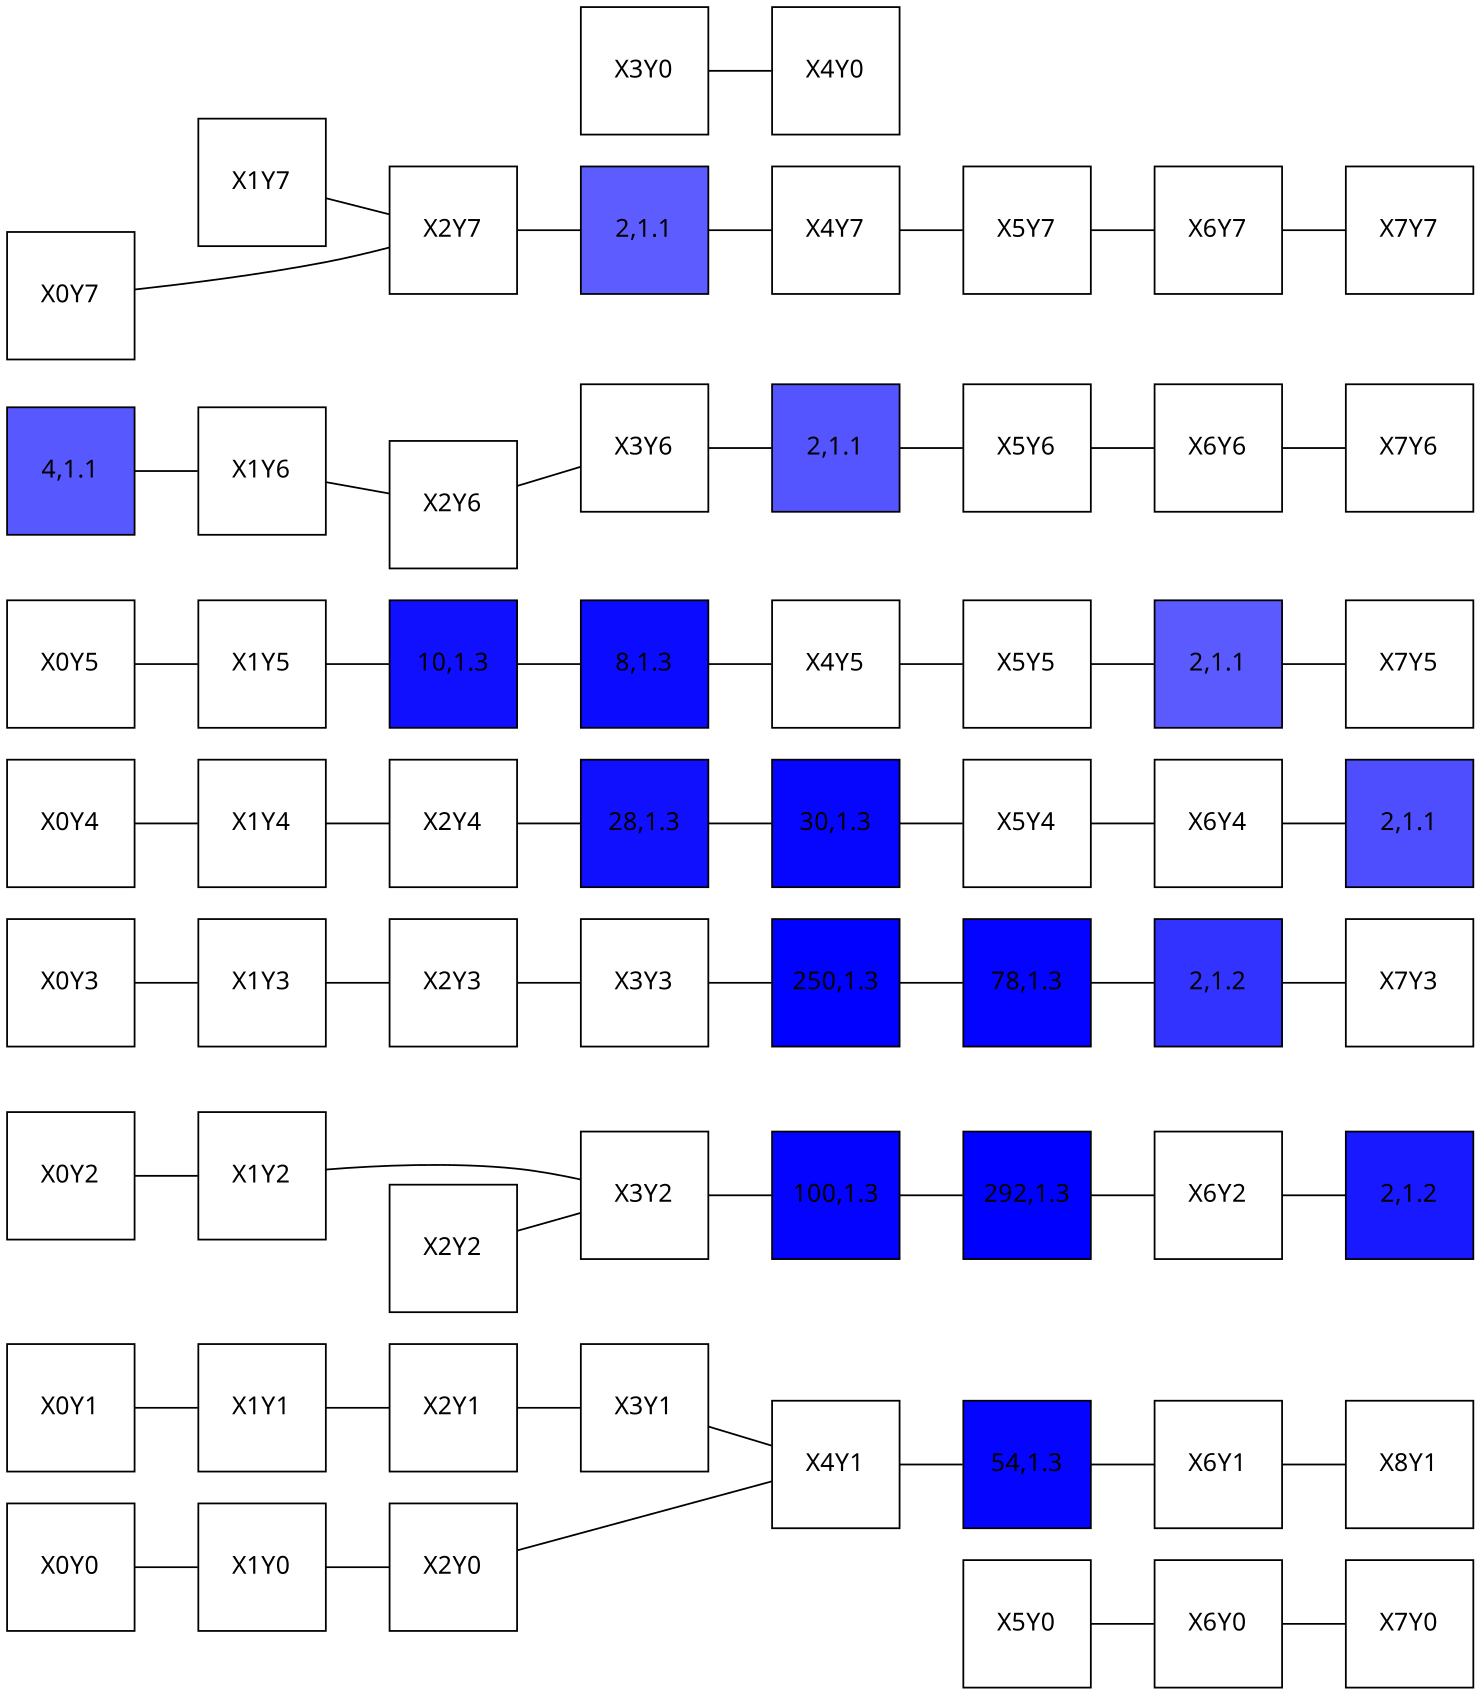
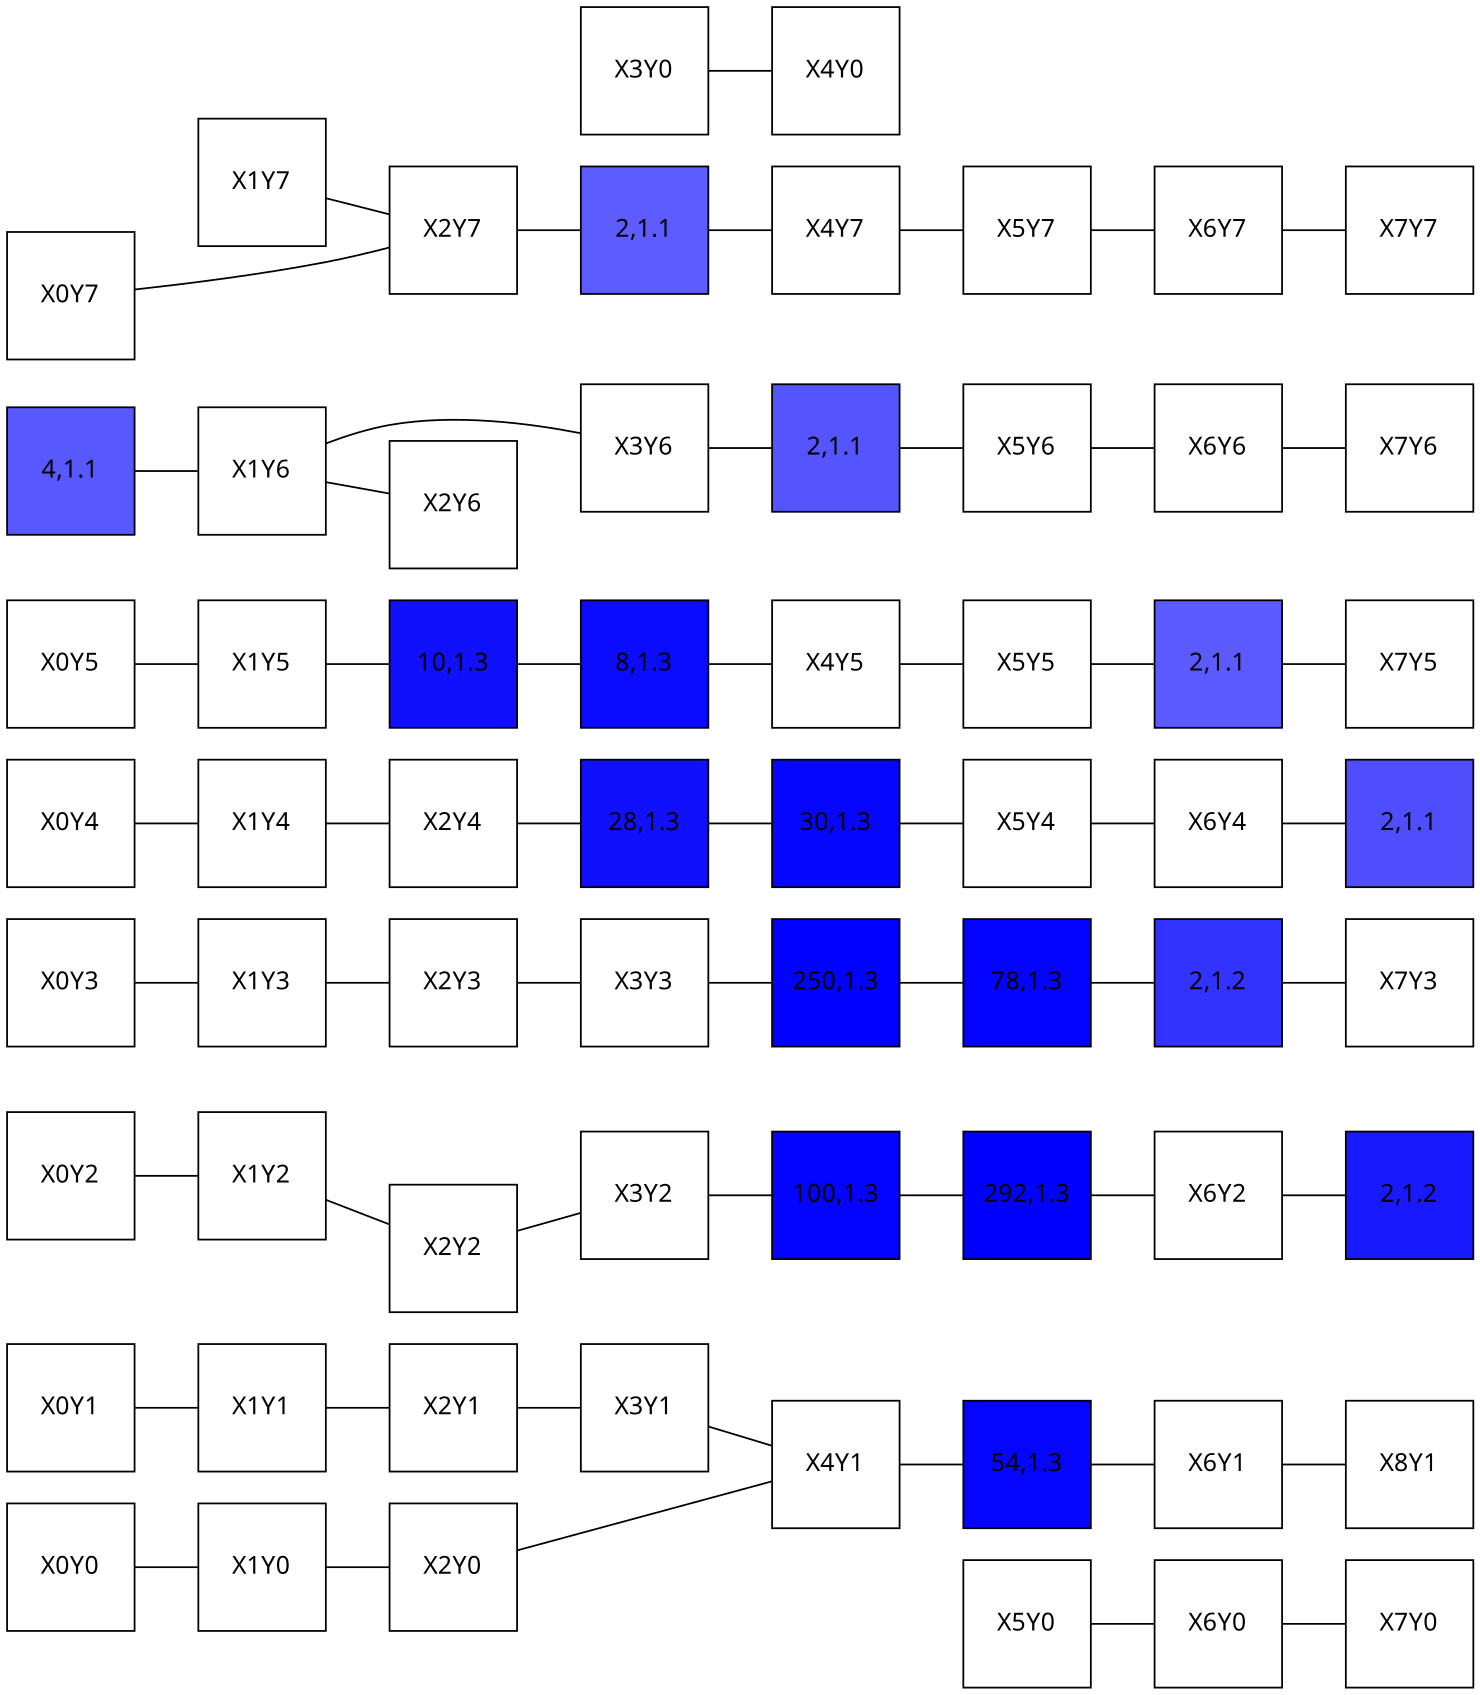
(549, 476) -> (452, 420)
(454, 1165) -> (357, 1212)
